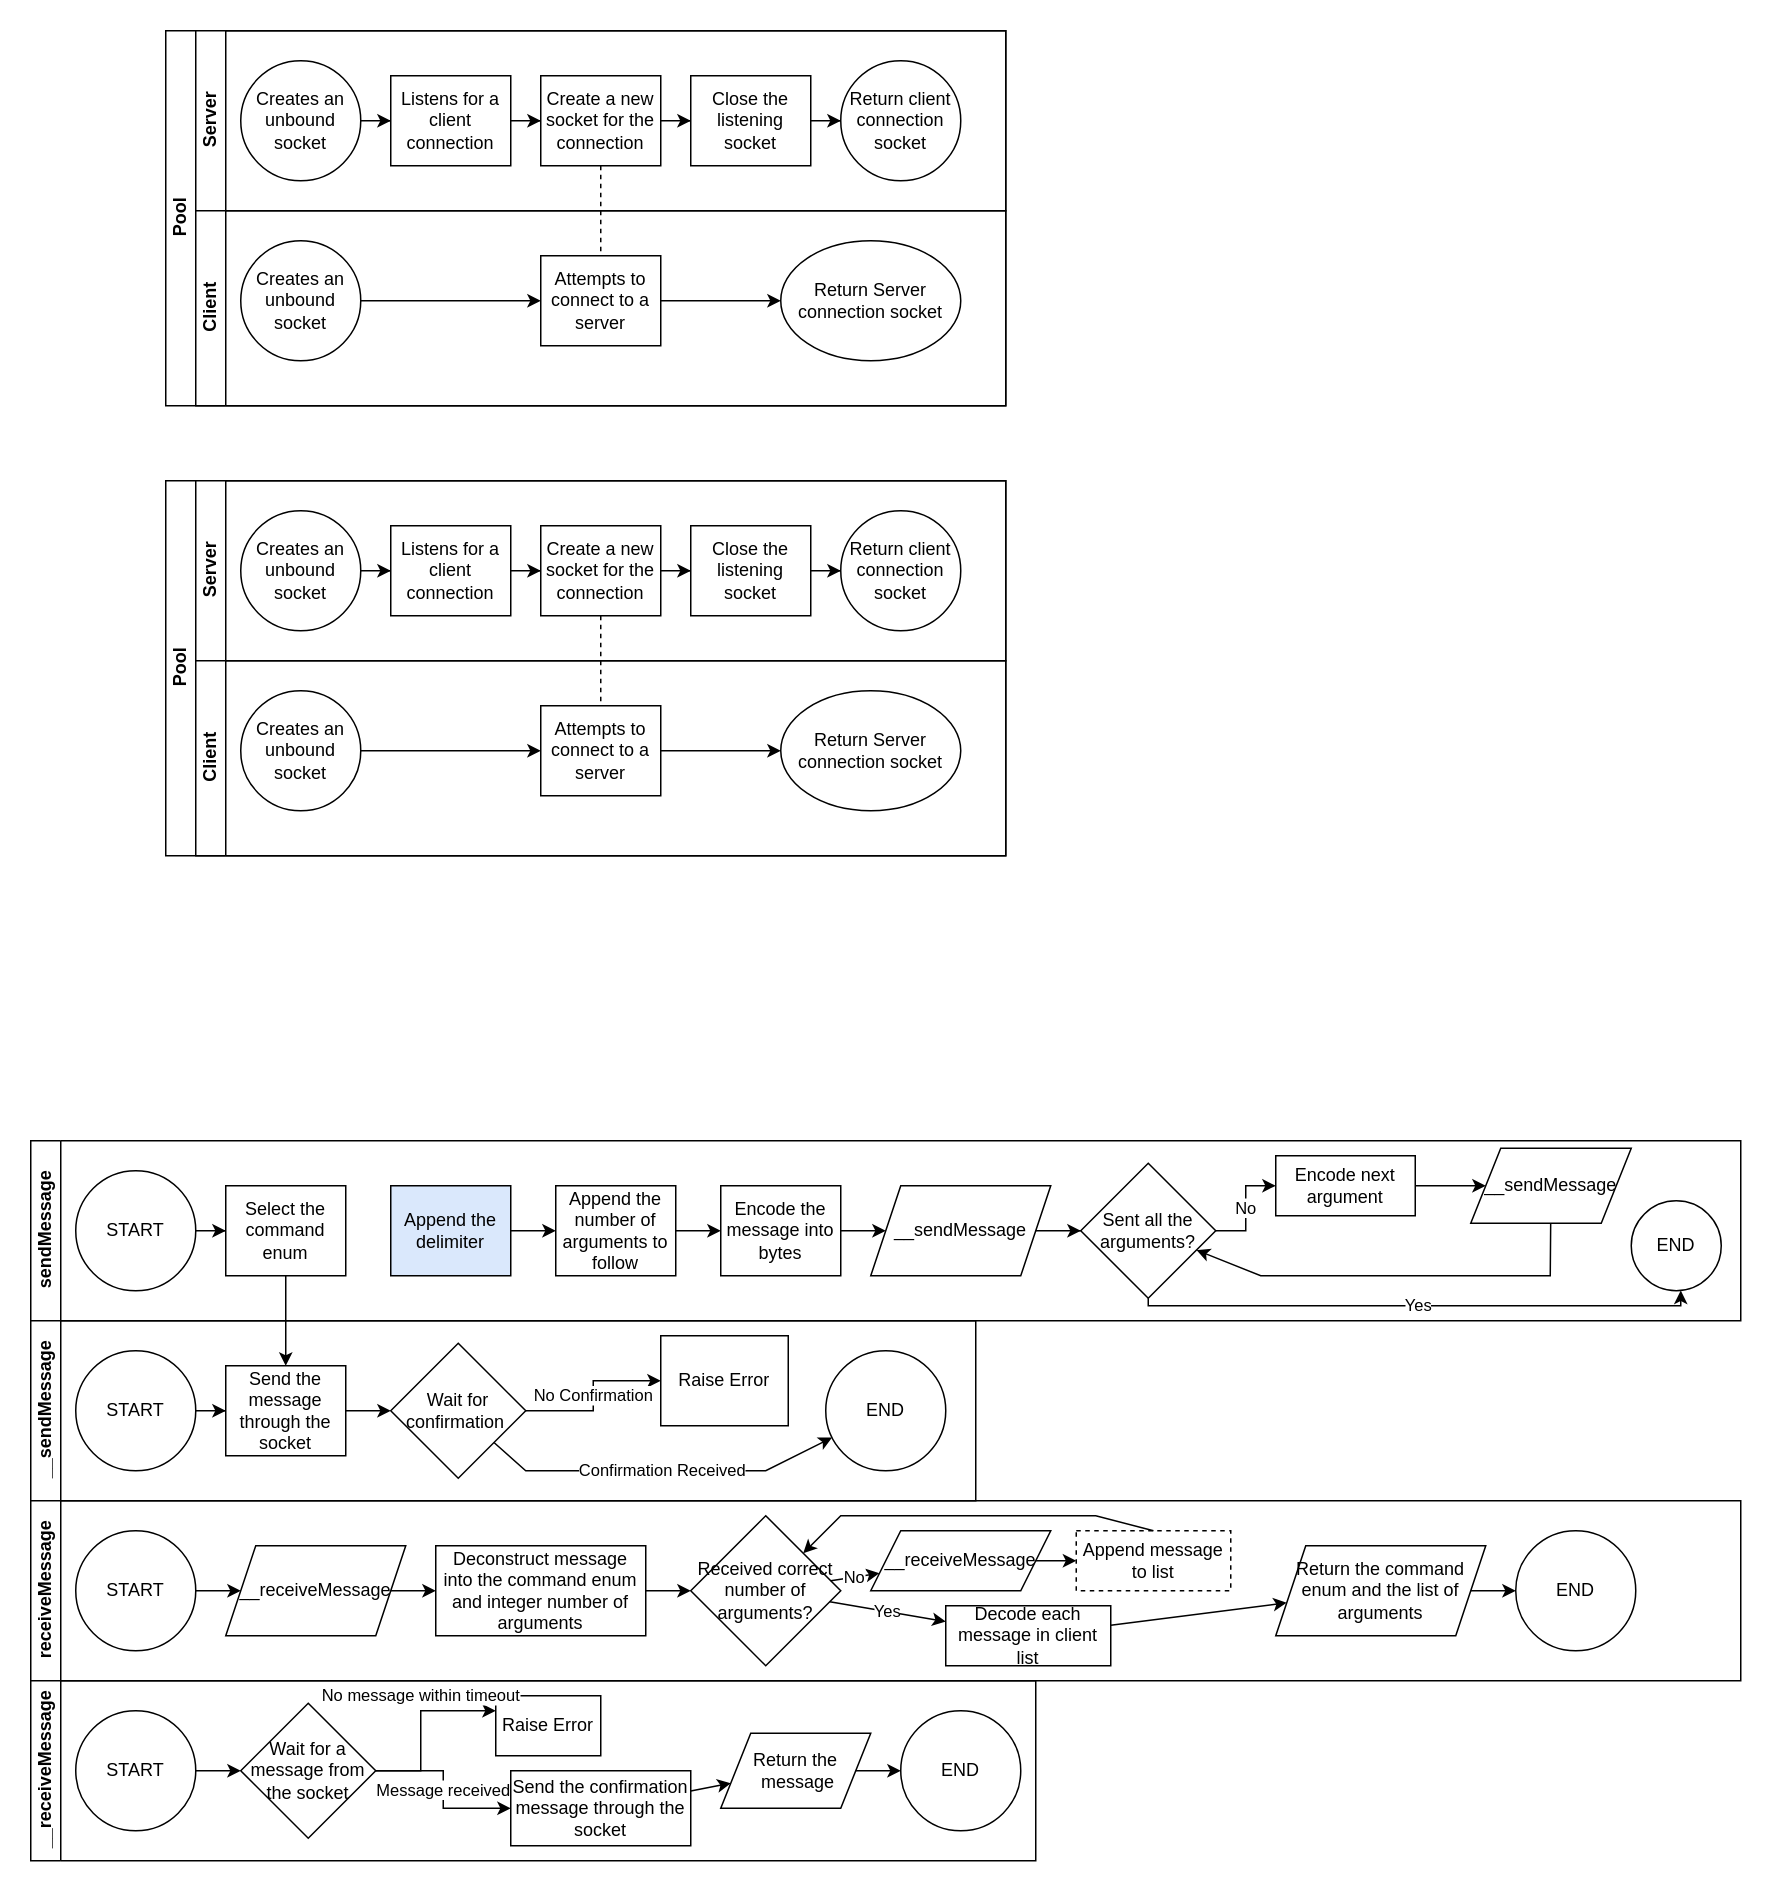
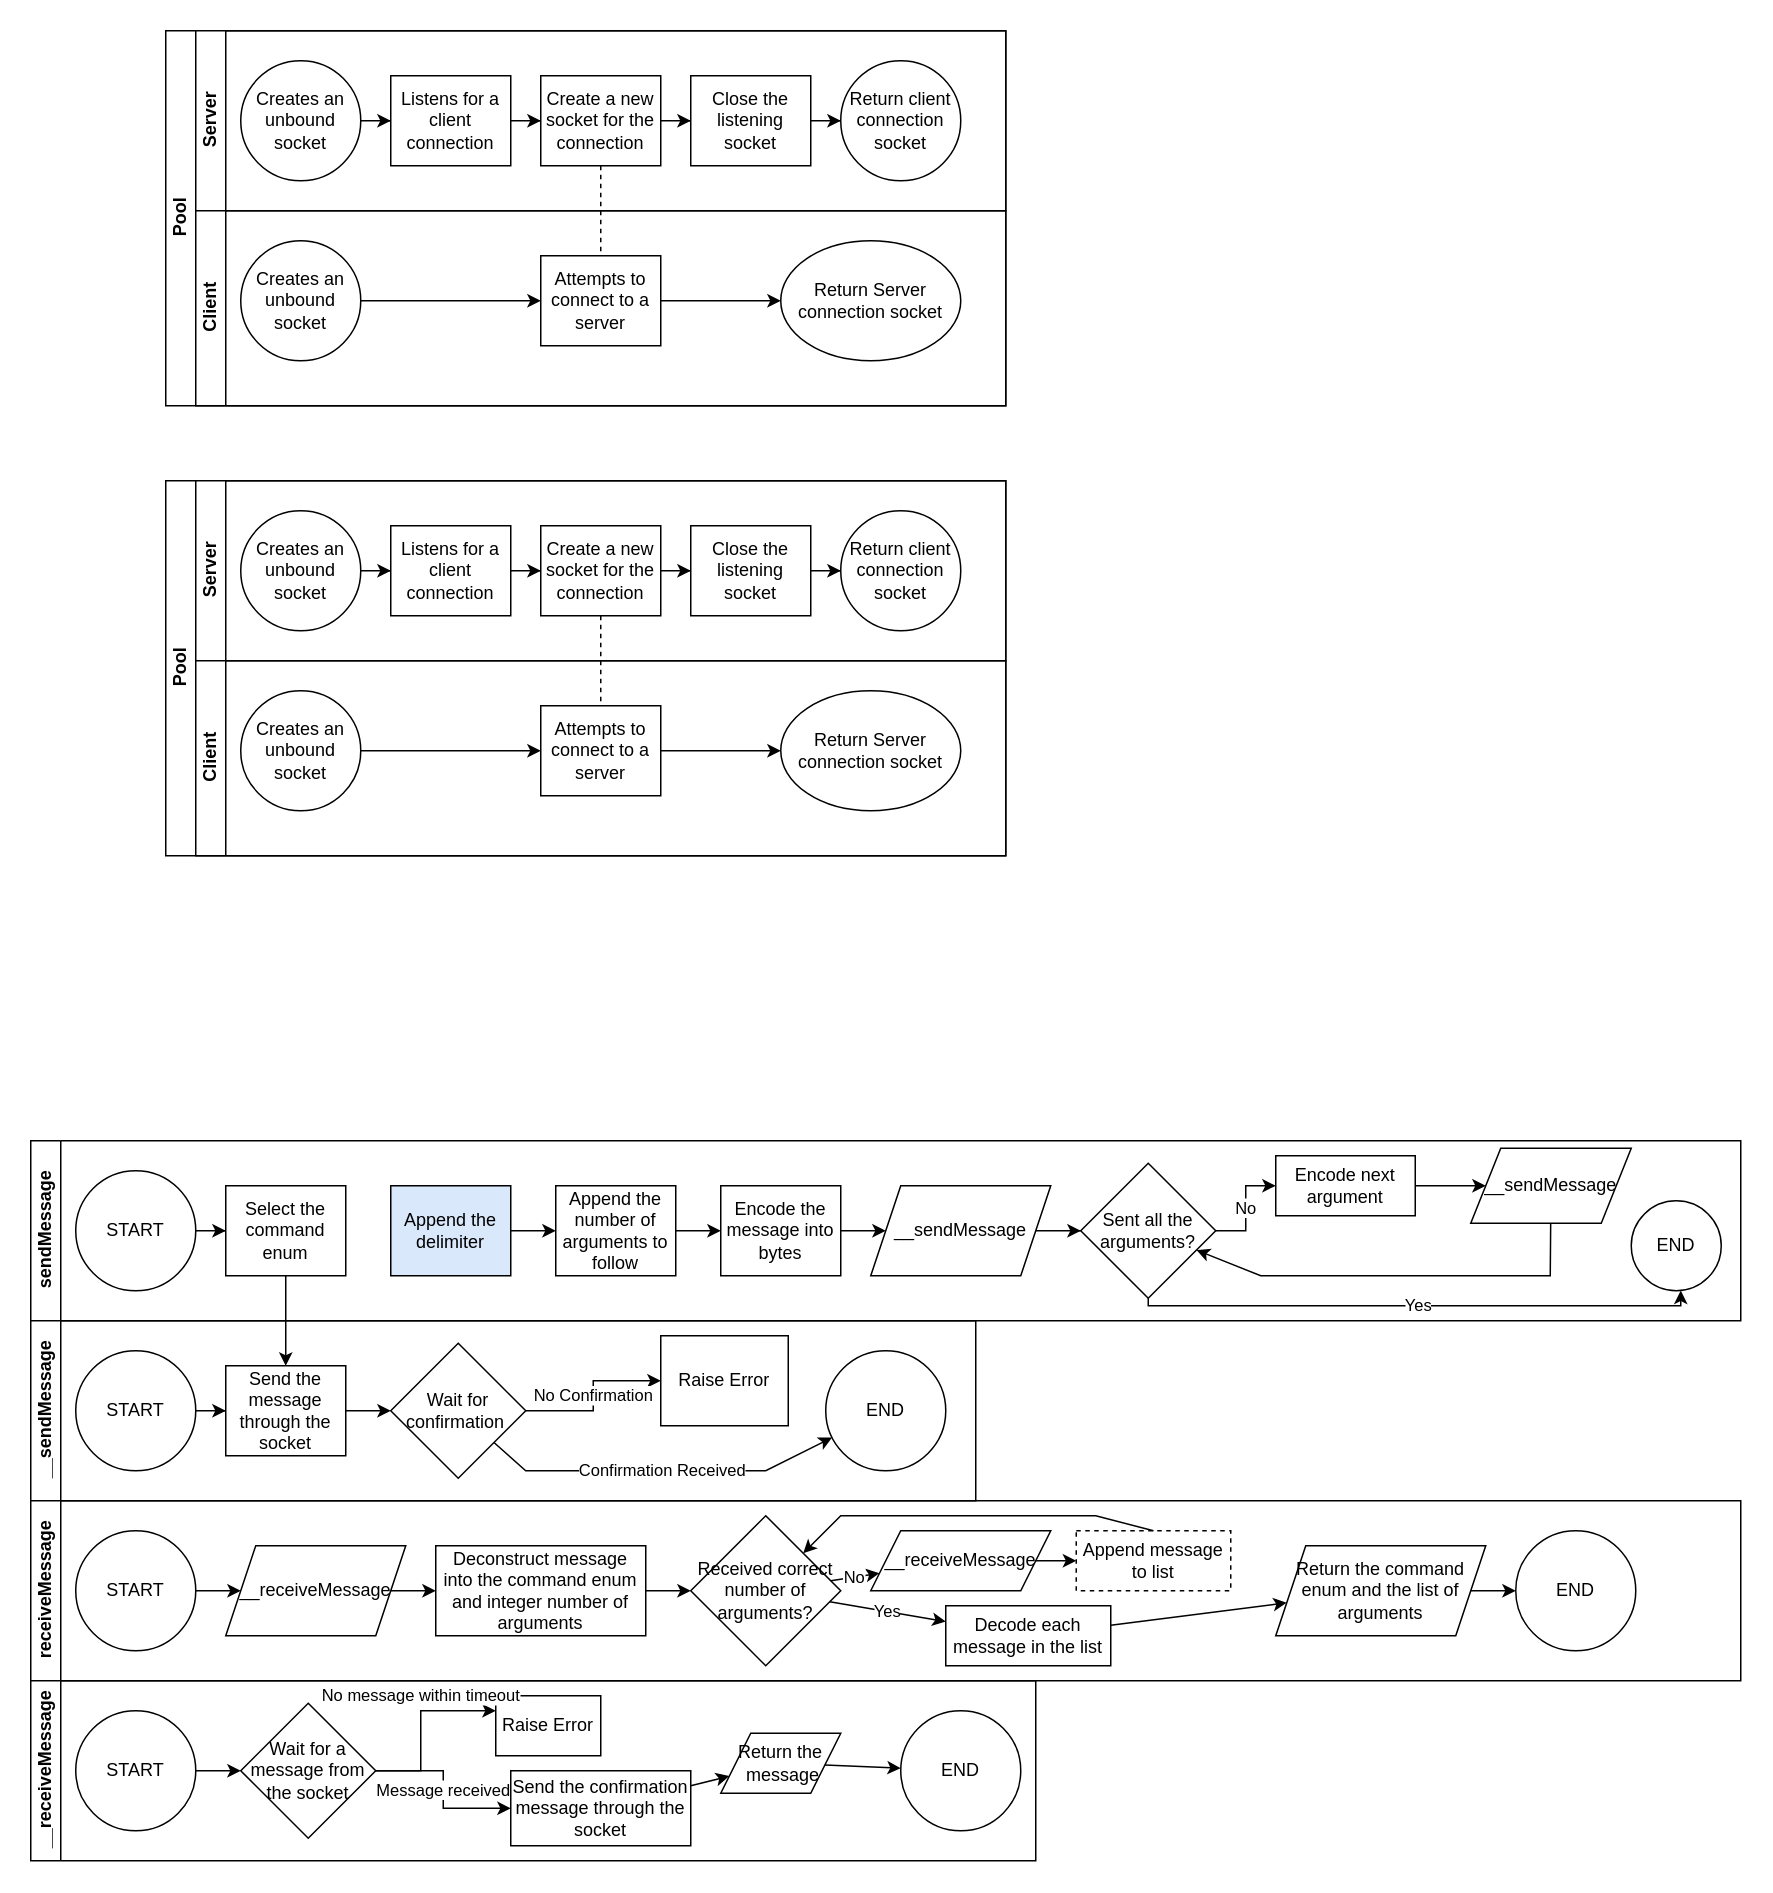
(1028, 1636) -> (1028, 1636)
(796, 1771) -> (781, 1763)
